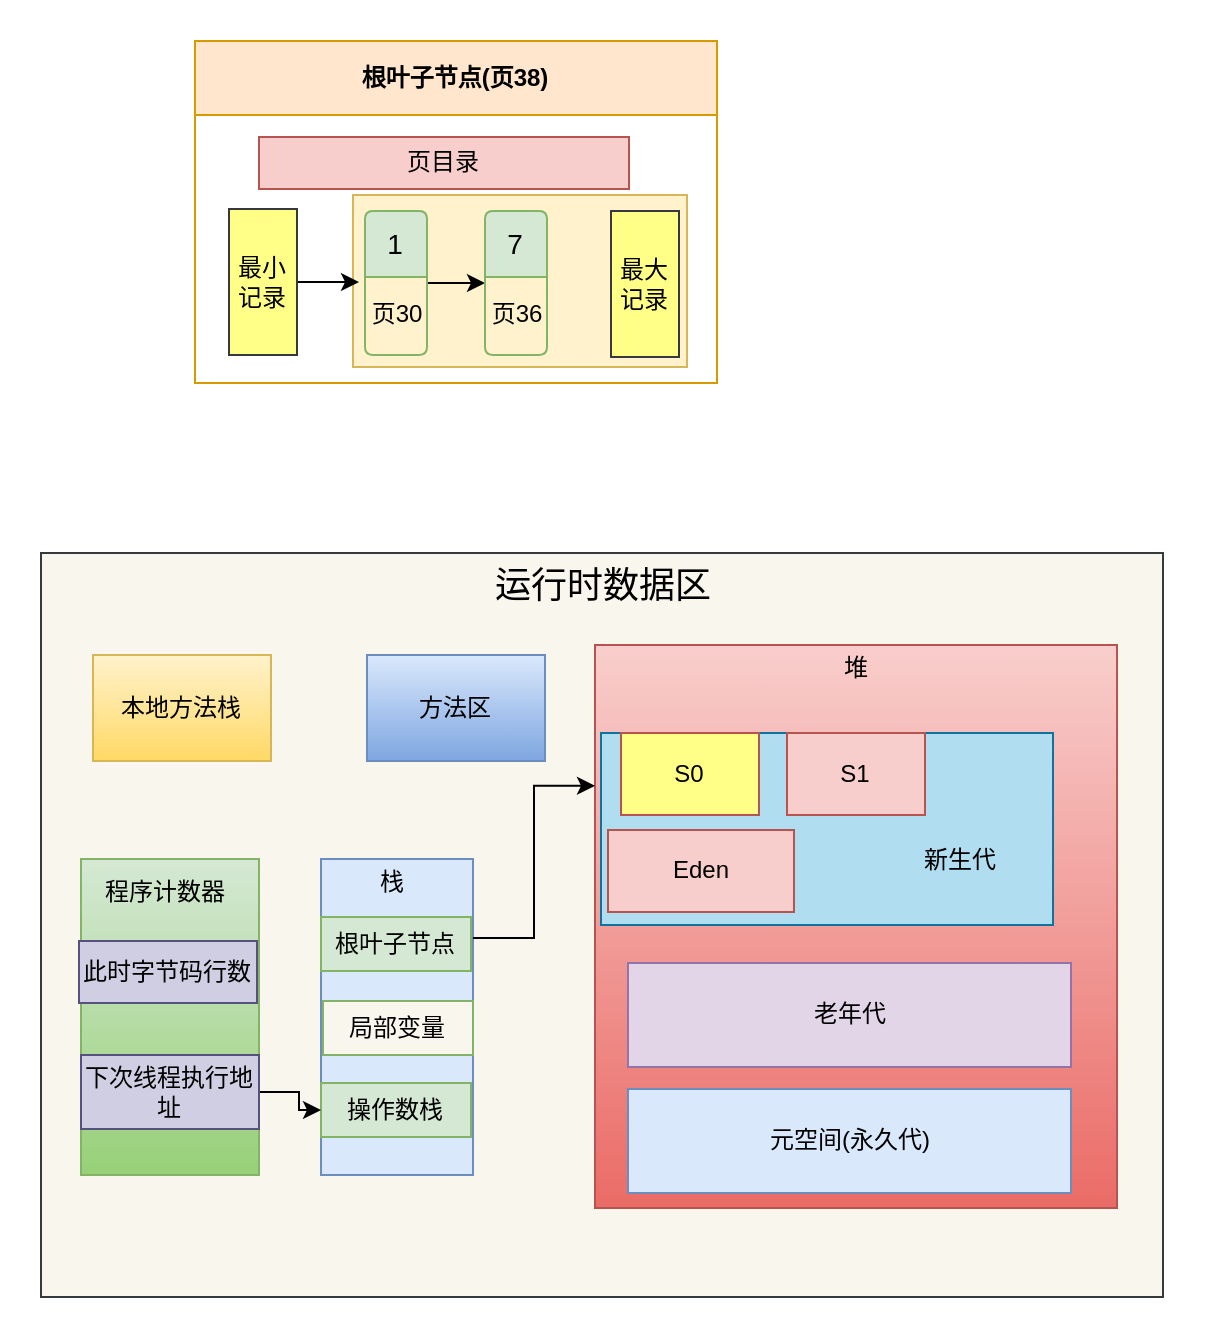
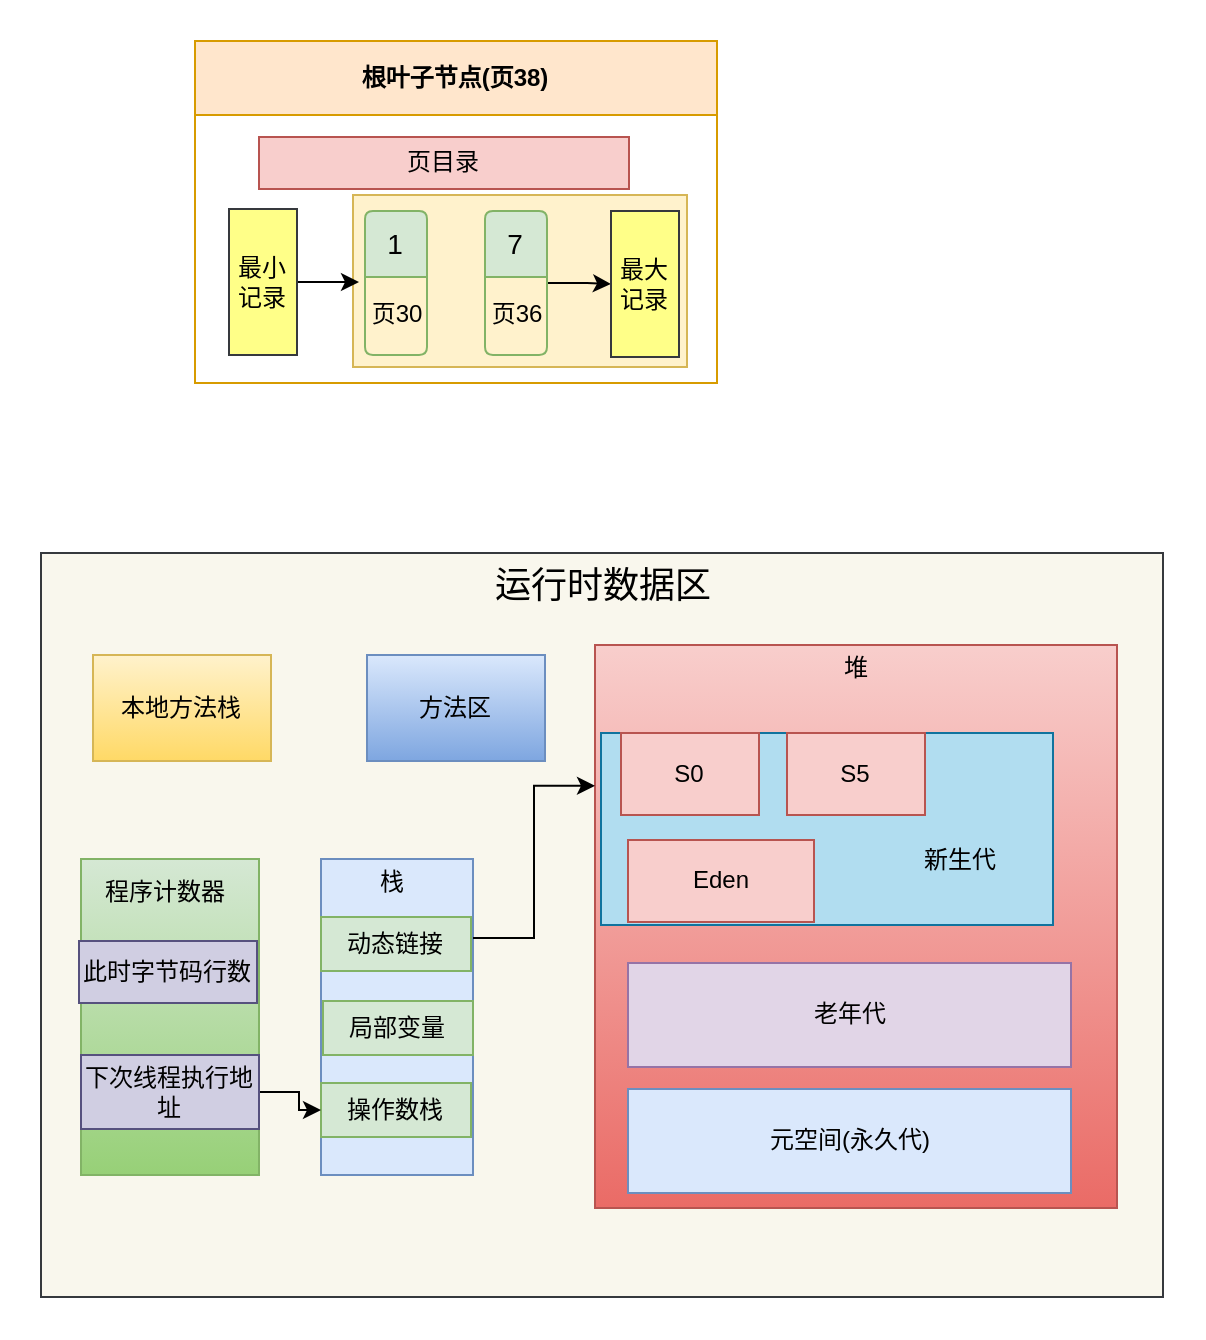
(461, 283) -> none
none -> (574, 283)
(690, 774) -> (690, 774)
(856, 775) -> (856, 775)
(701, 871) -> (721, 881)
(396, 945) -> (396, 945)
(398, 1028) -> (398, 1028)
